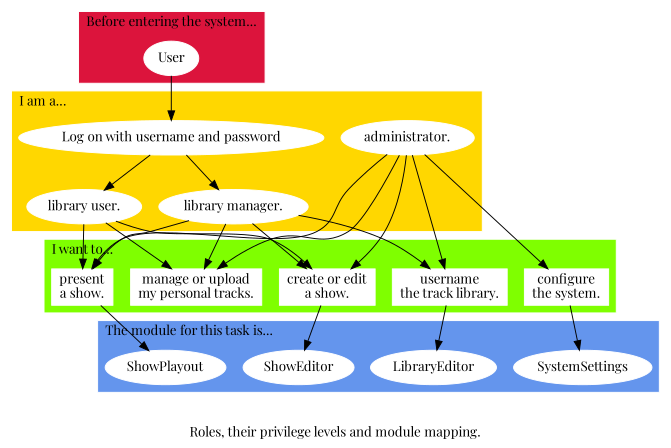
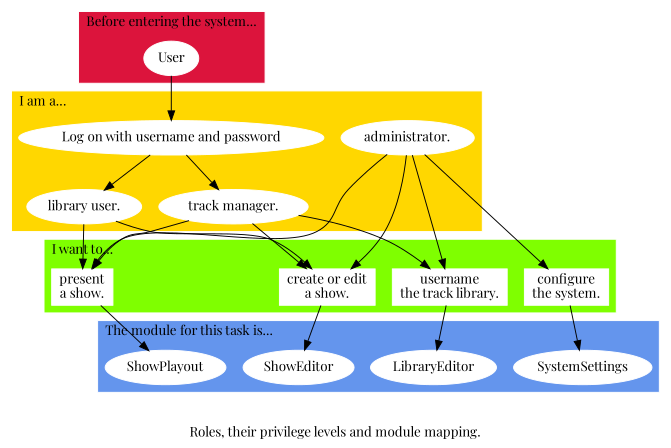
(233, 207) -> (233, 207)
(196, 287) -> none
